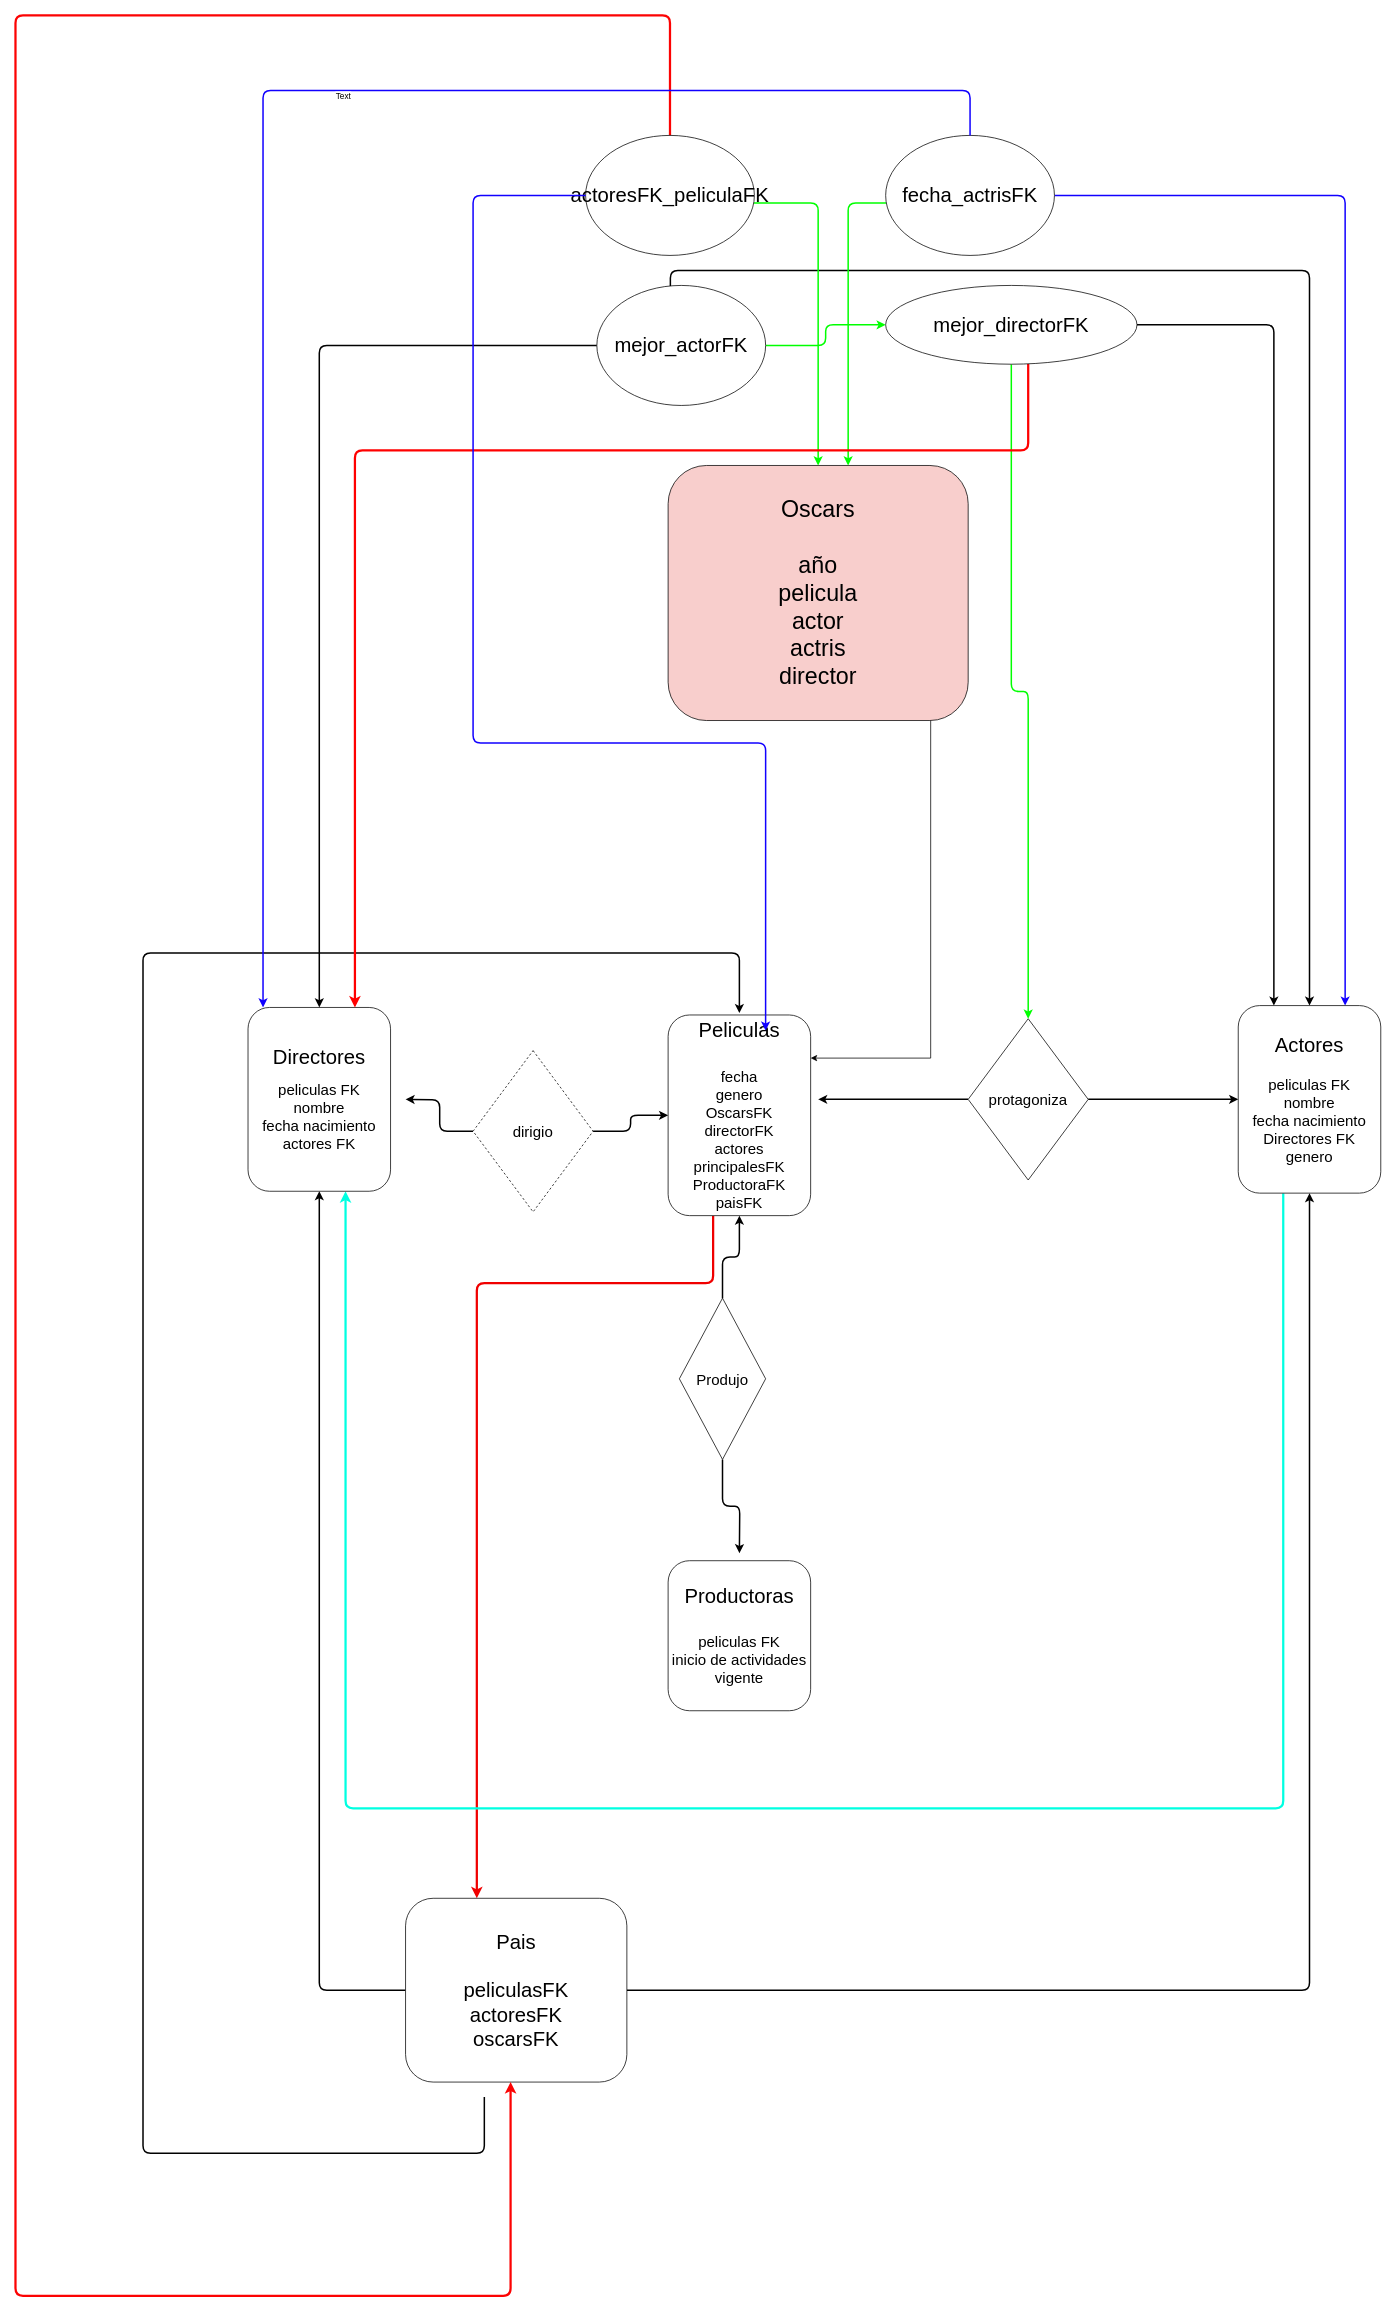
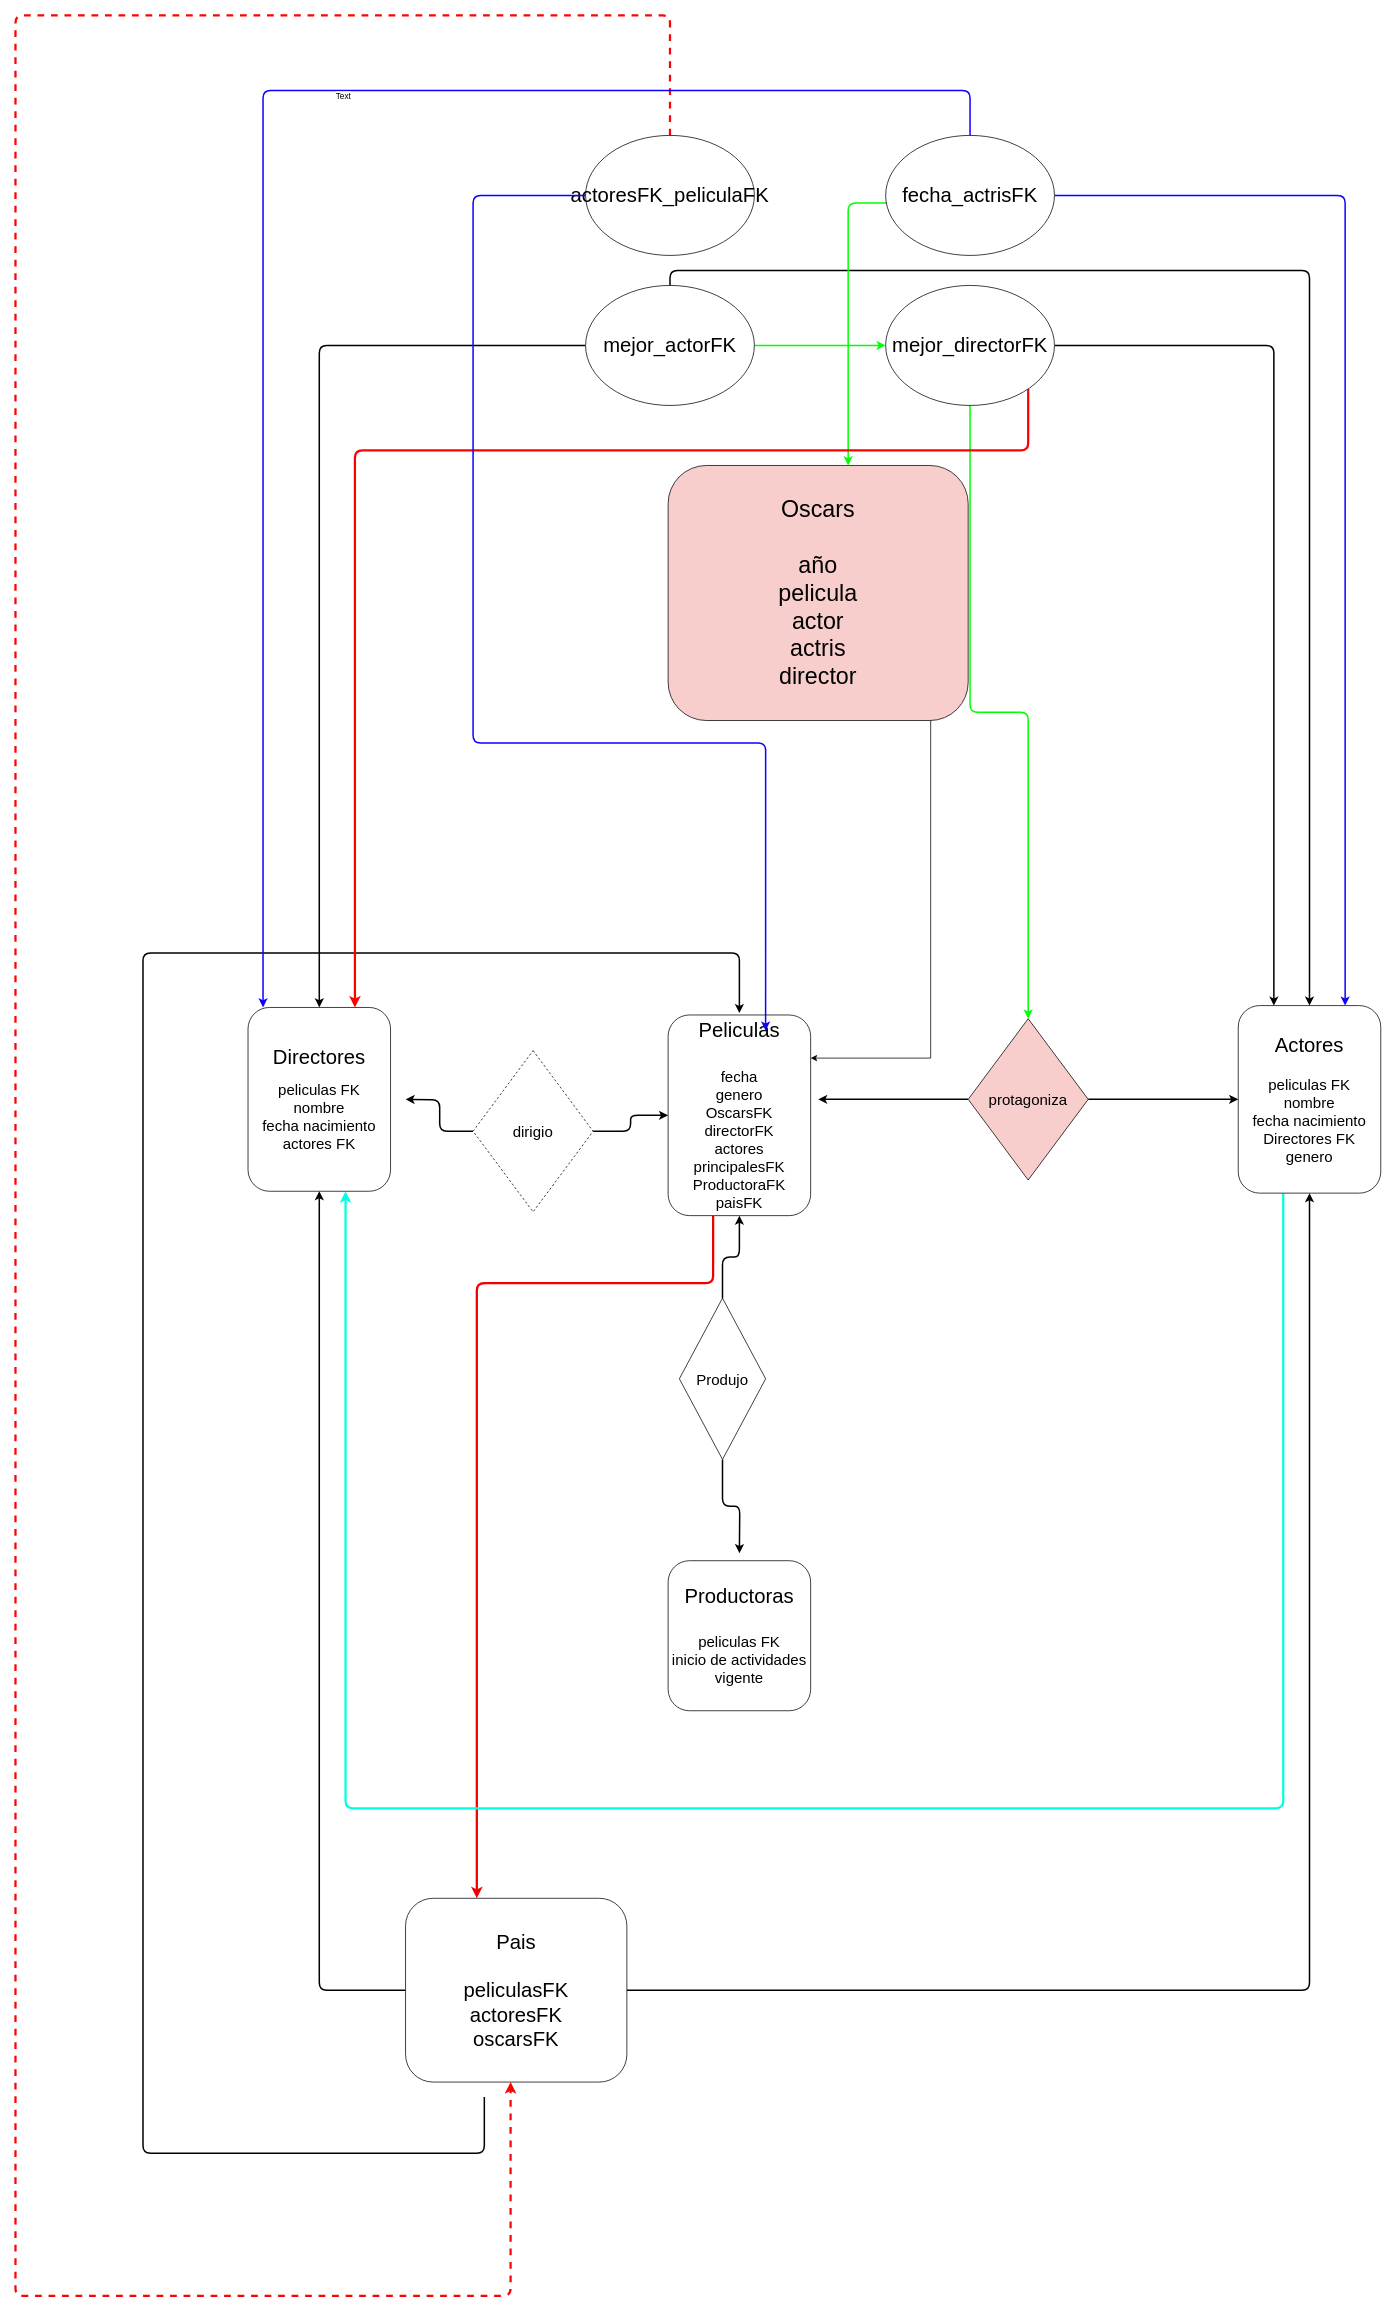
(818, 302) -> none
(1011, 325) -> (970, 345)
(681, 345) -> (670, 345)
(1028, 1099) -> (1028, 1099)
(15, 1120) -> (15, 1120)
